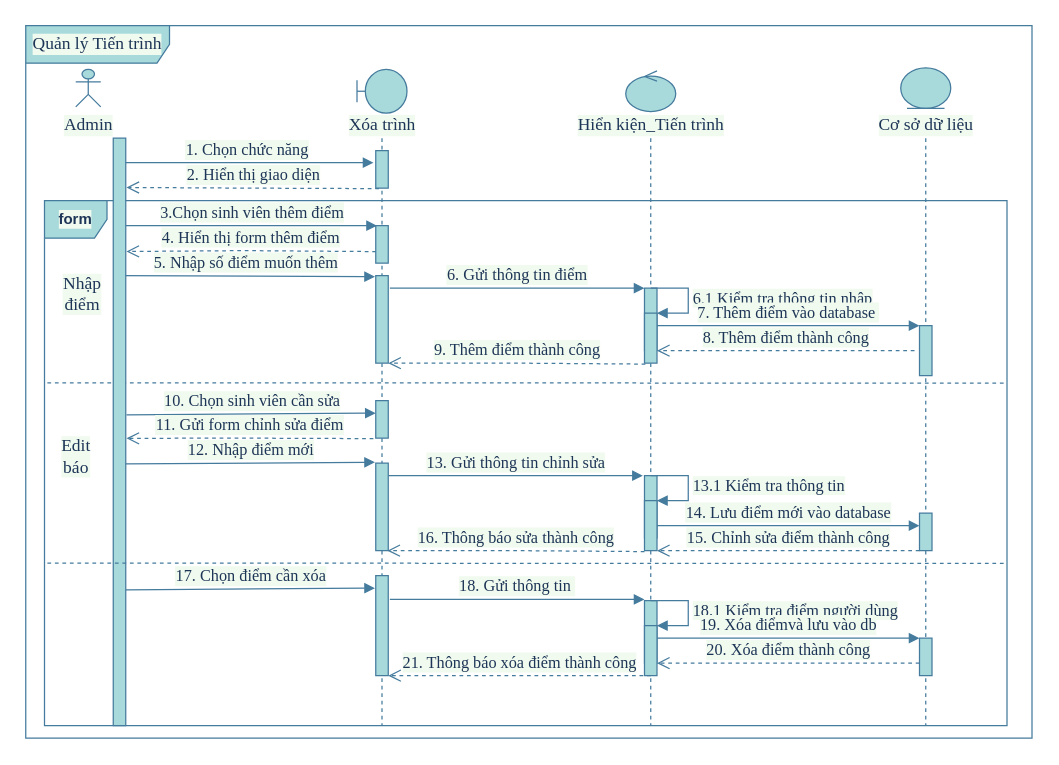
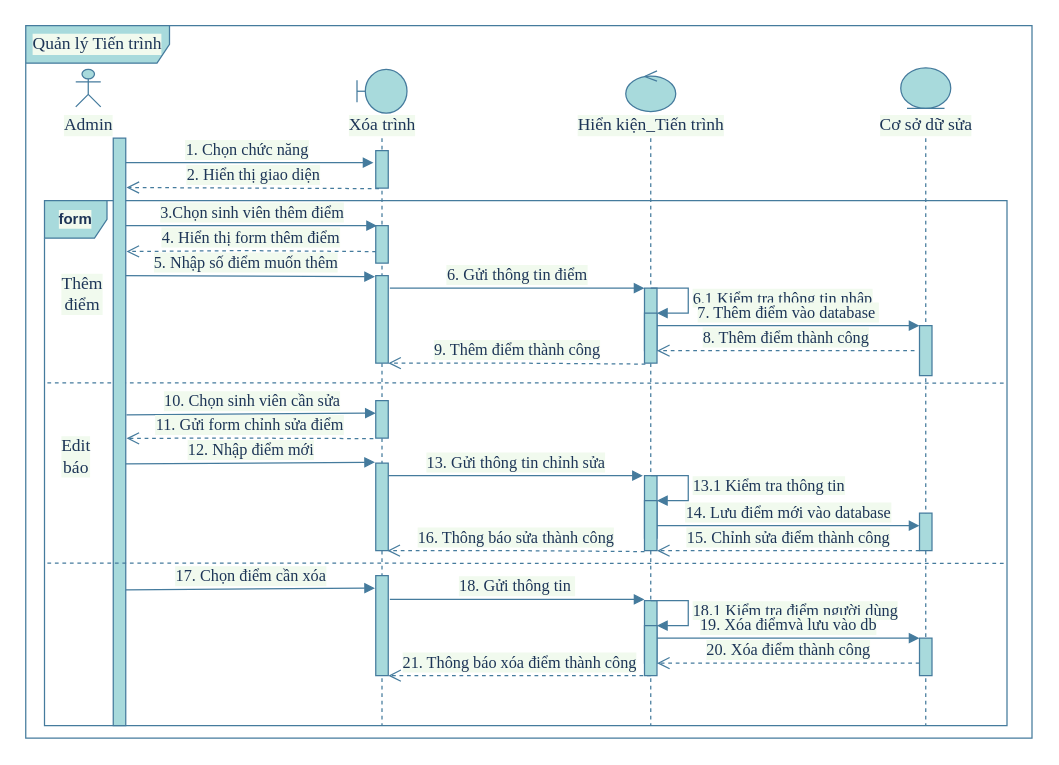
(926, 126) -> (926, 126)
(83, 294) -> (83, 294)
